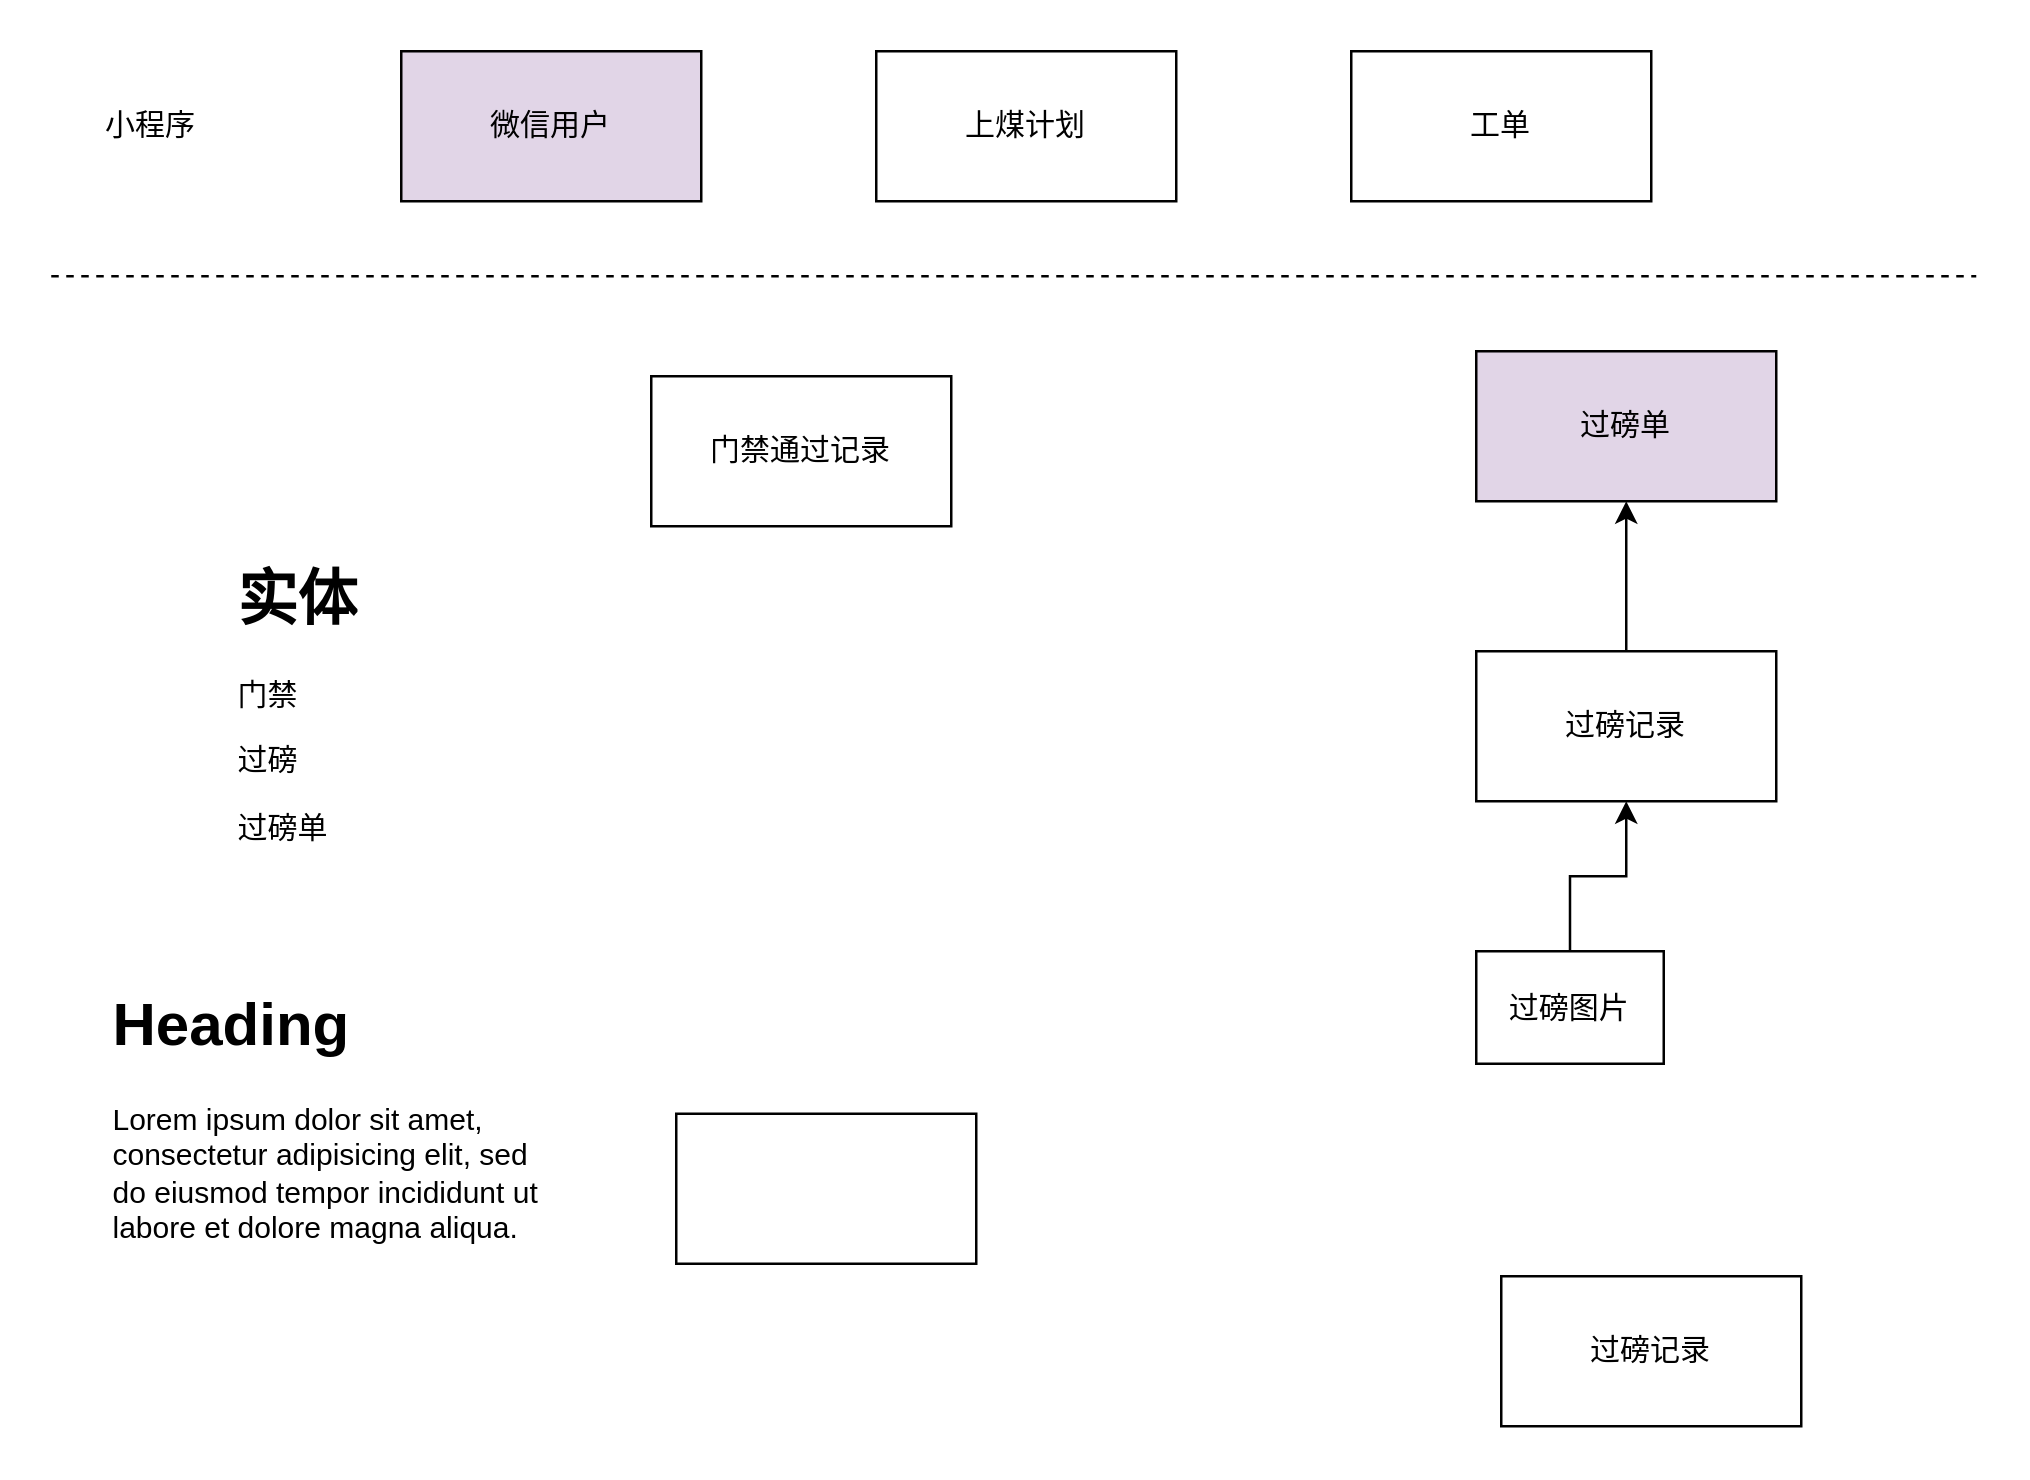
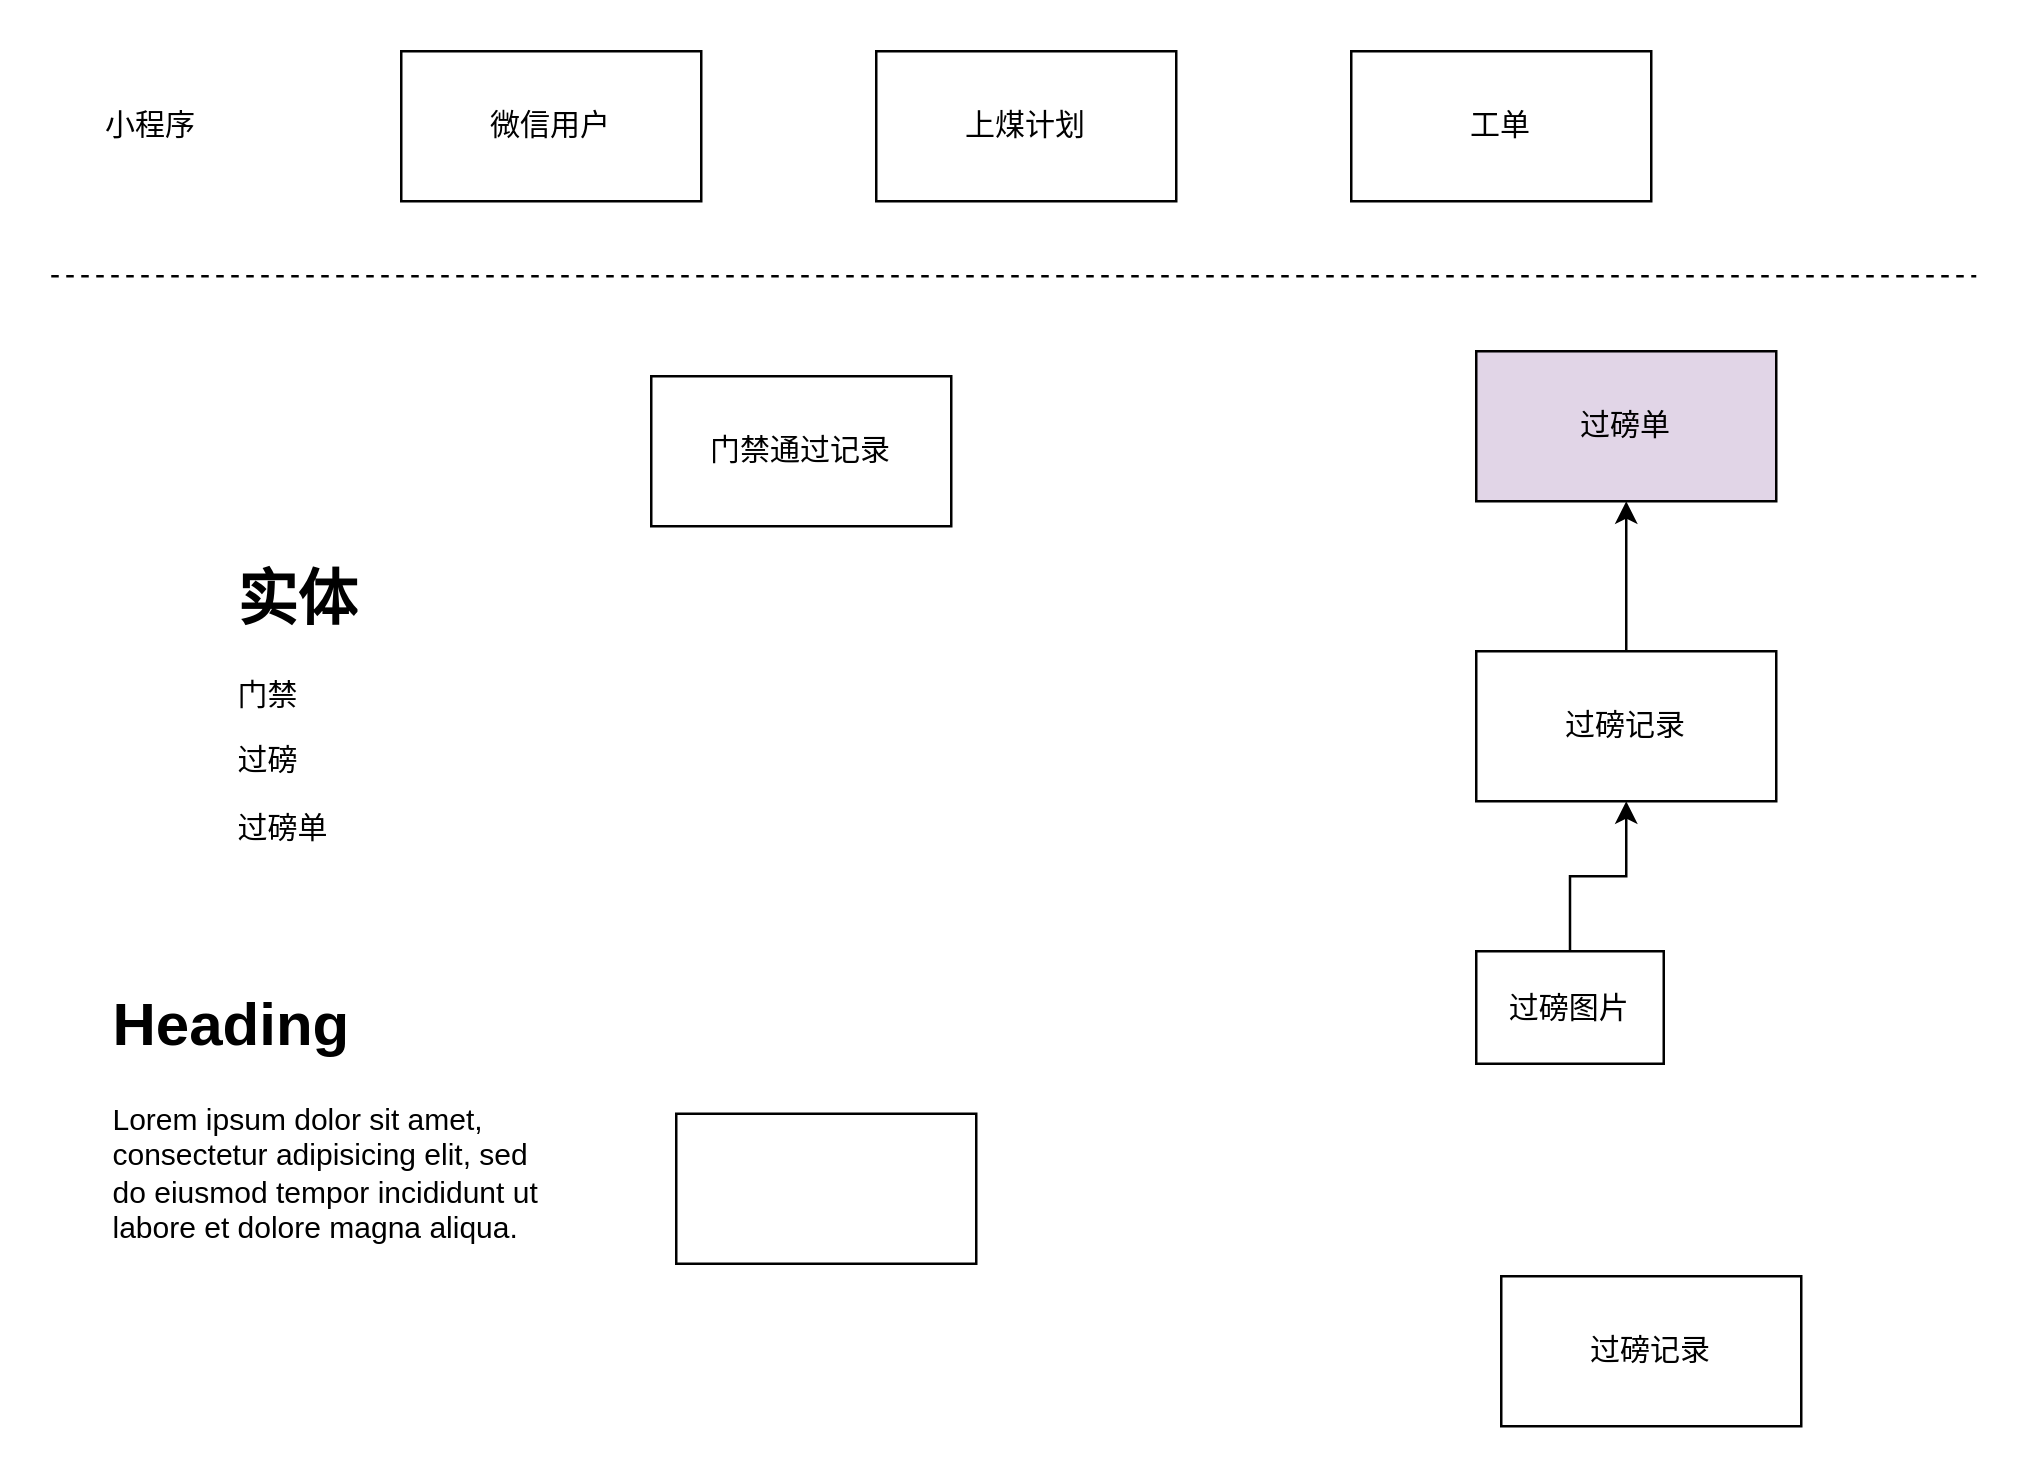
(551, 126) -> (551, 126)
